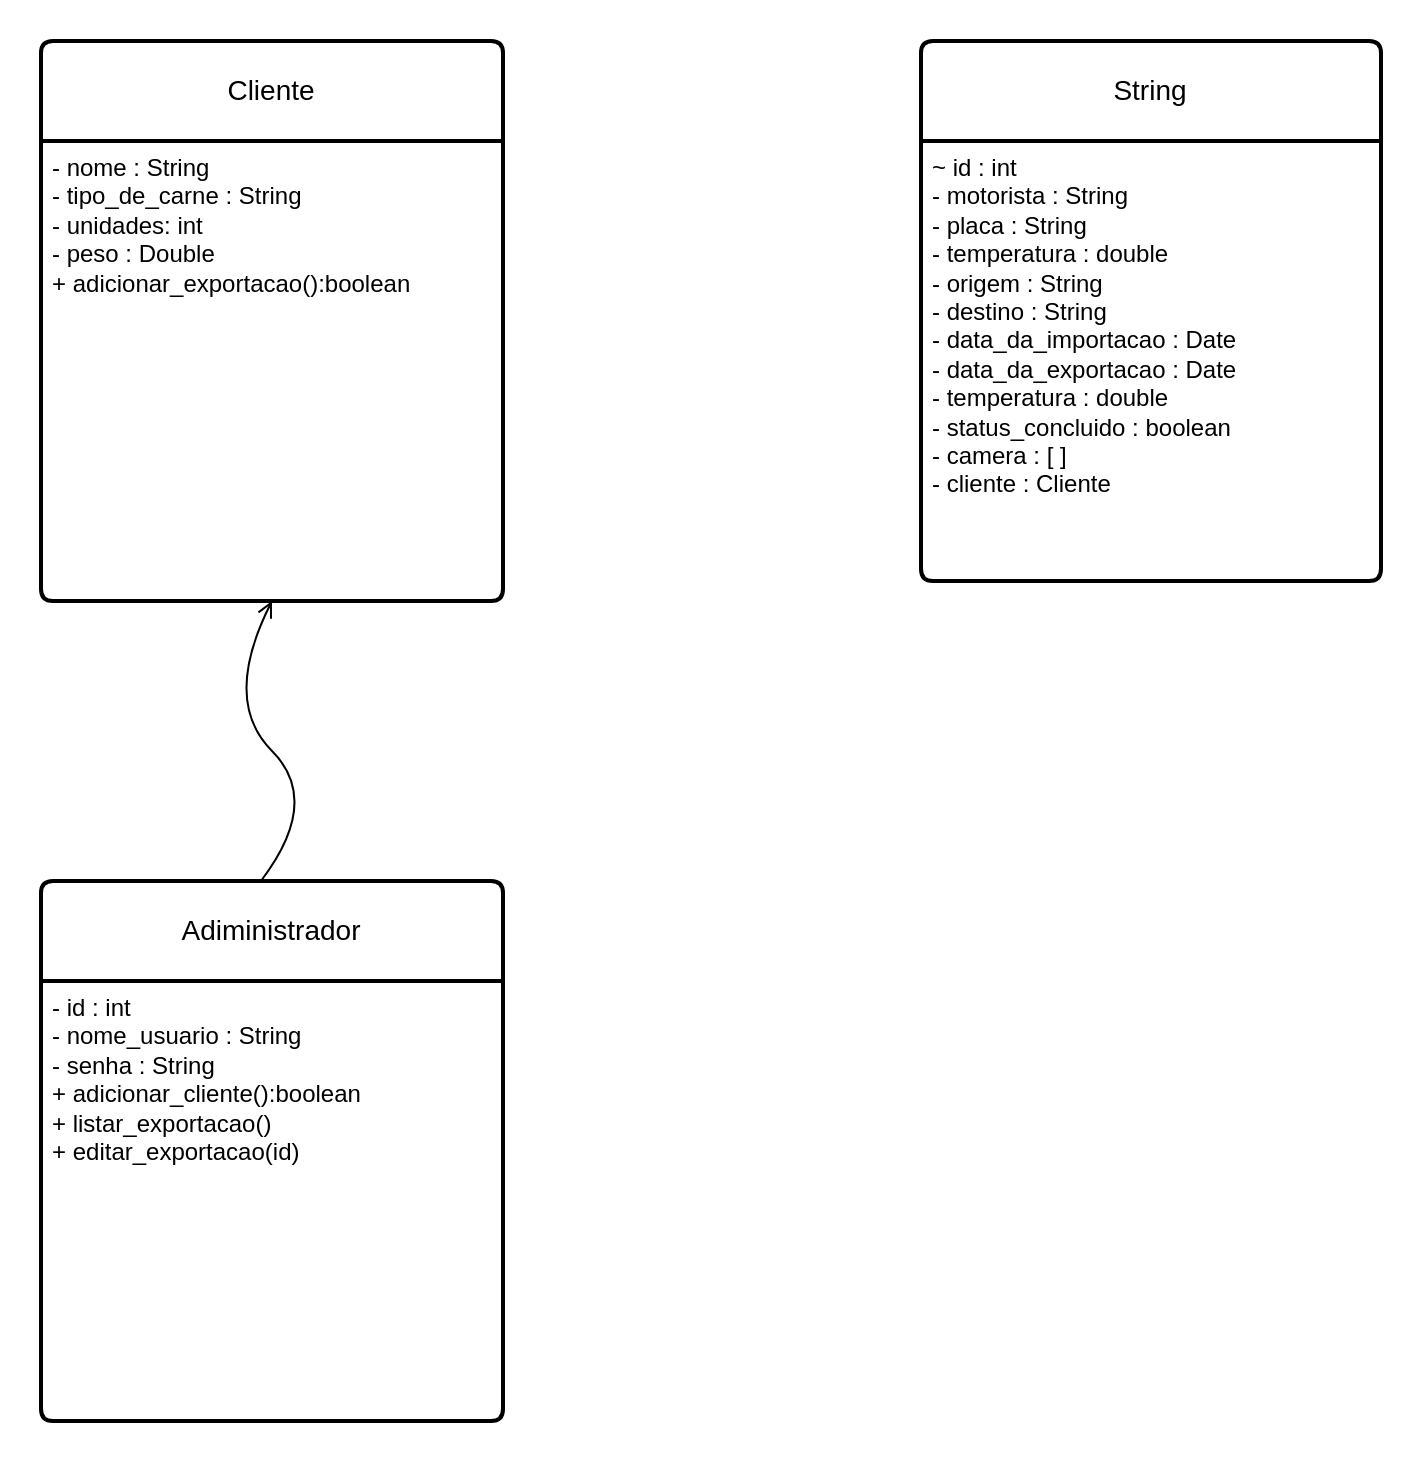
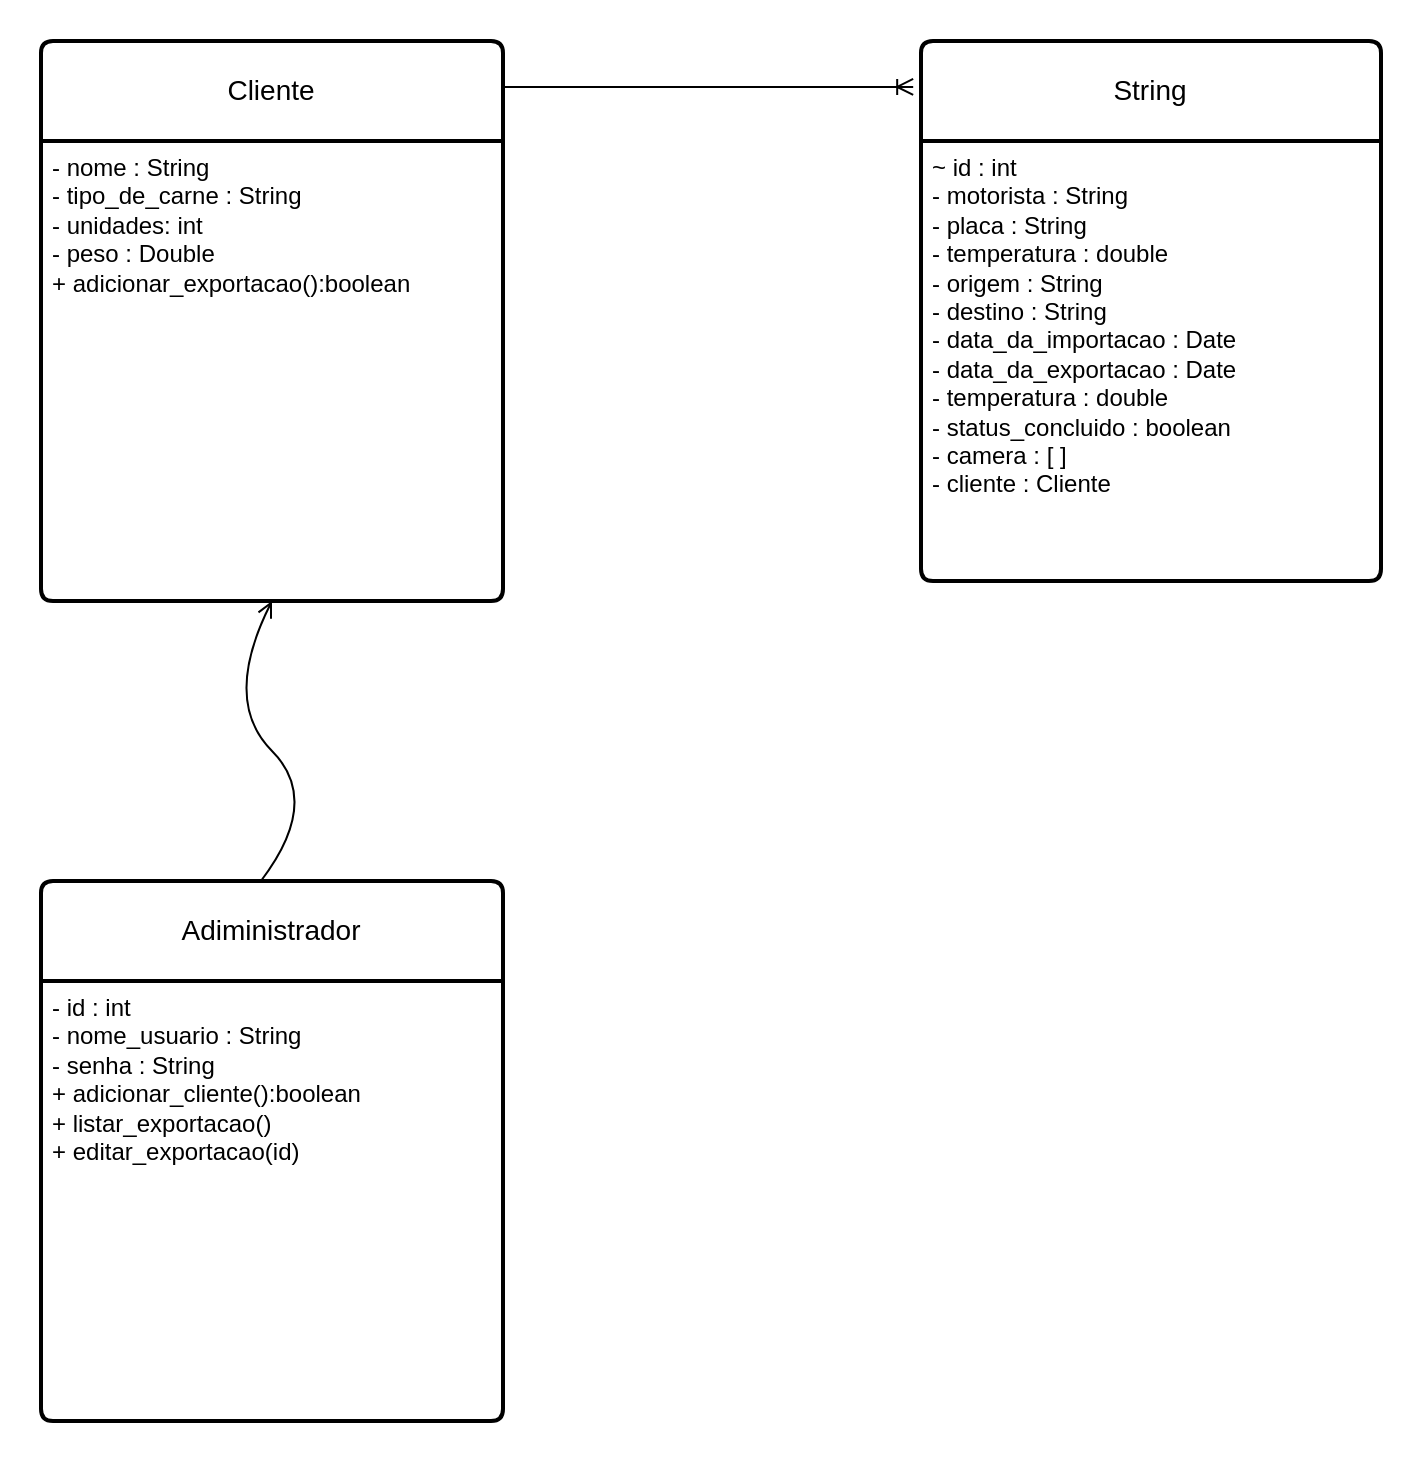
none -> (708, 87)
